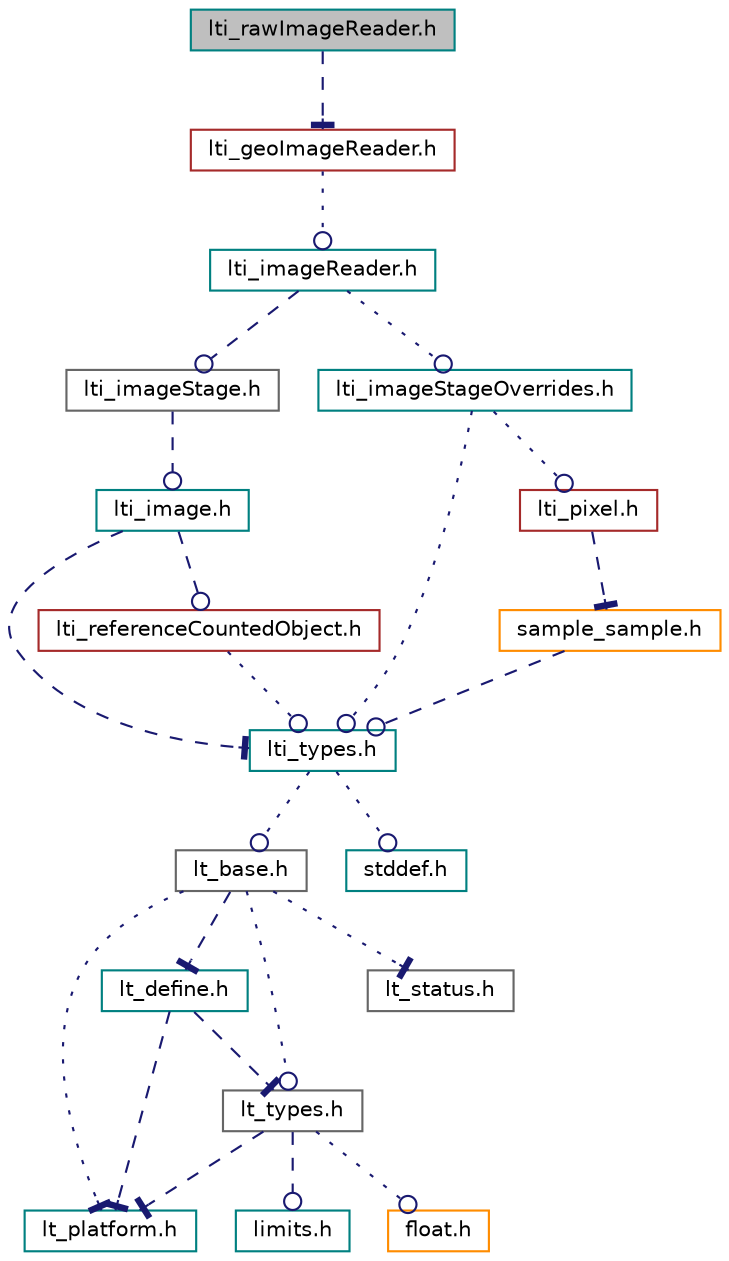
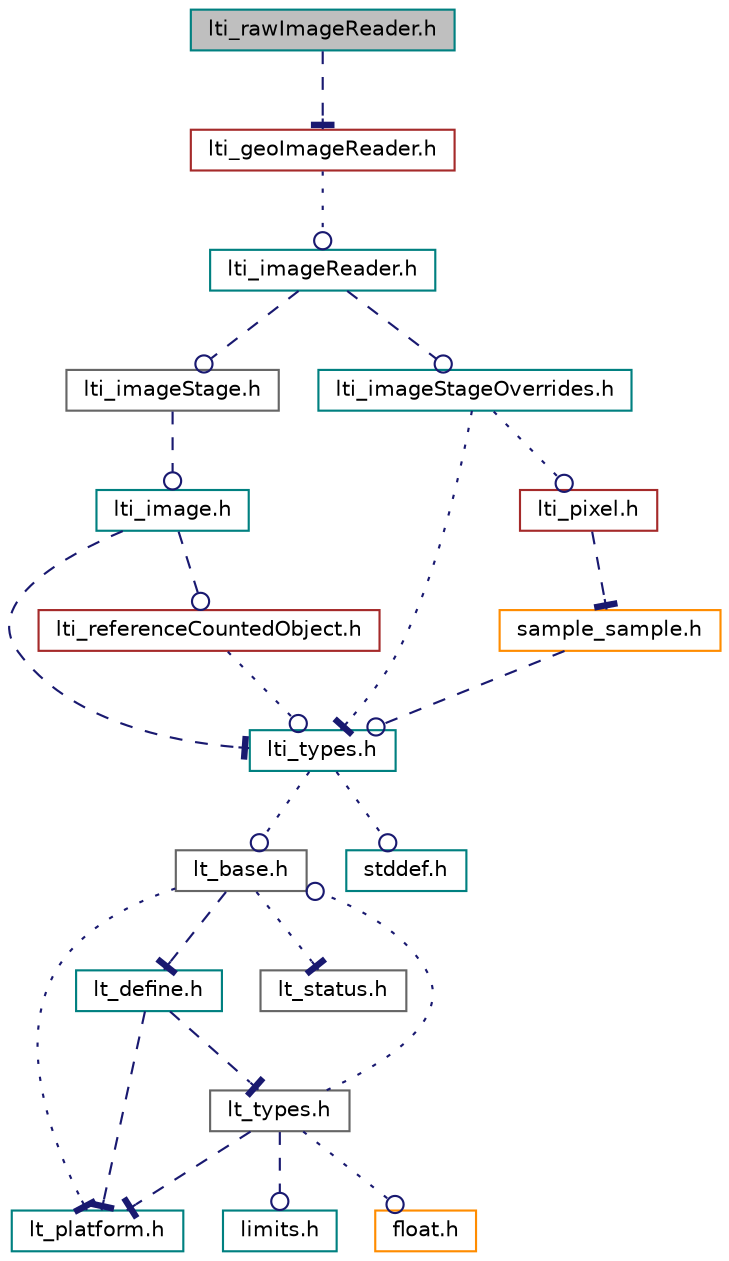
(392, 325) -> (392, 325)
(431, 572) -> (430, 575)
(270, 981) -> (432, 992)
